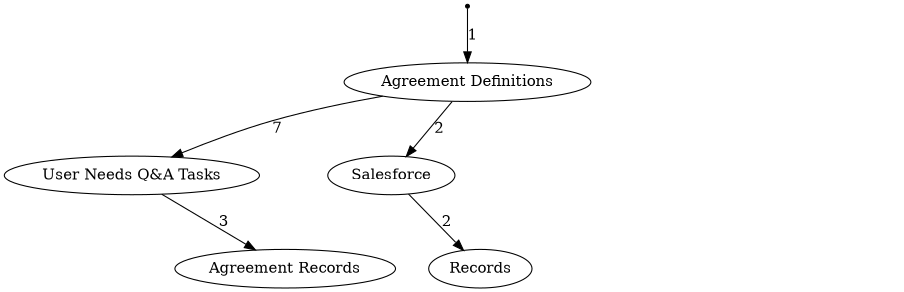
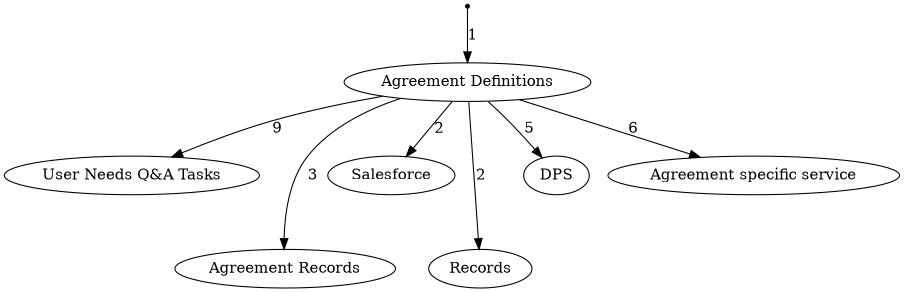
(278, 129) -> (278, 129)
none -> (556, 175)
none -> (754, 175)
(432, 218) -> (474, 170)
(204, 219) -> (316, 147)
